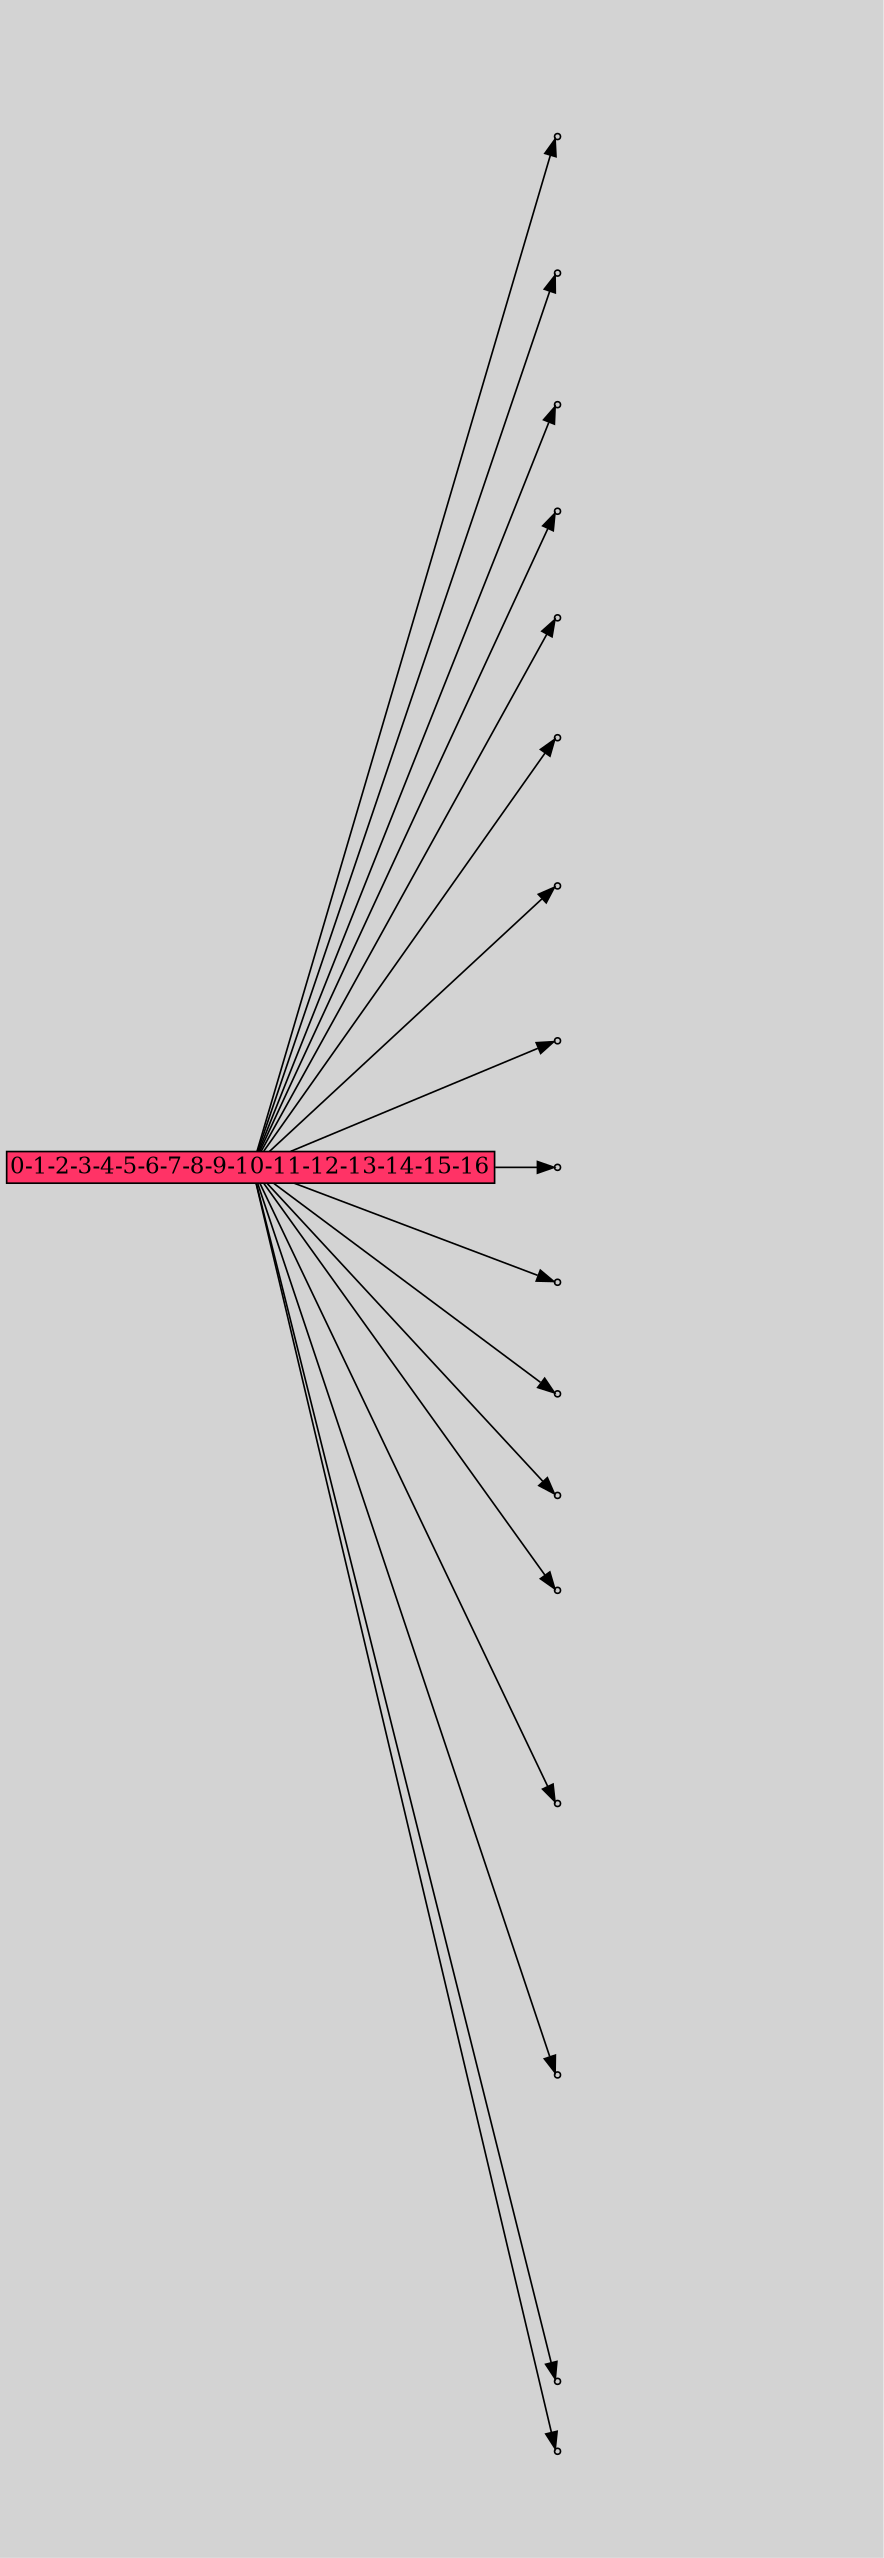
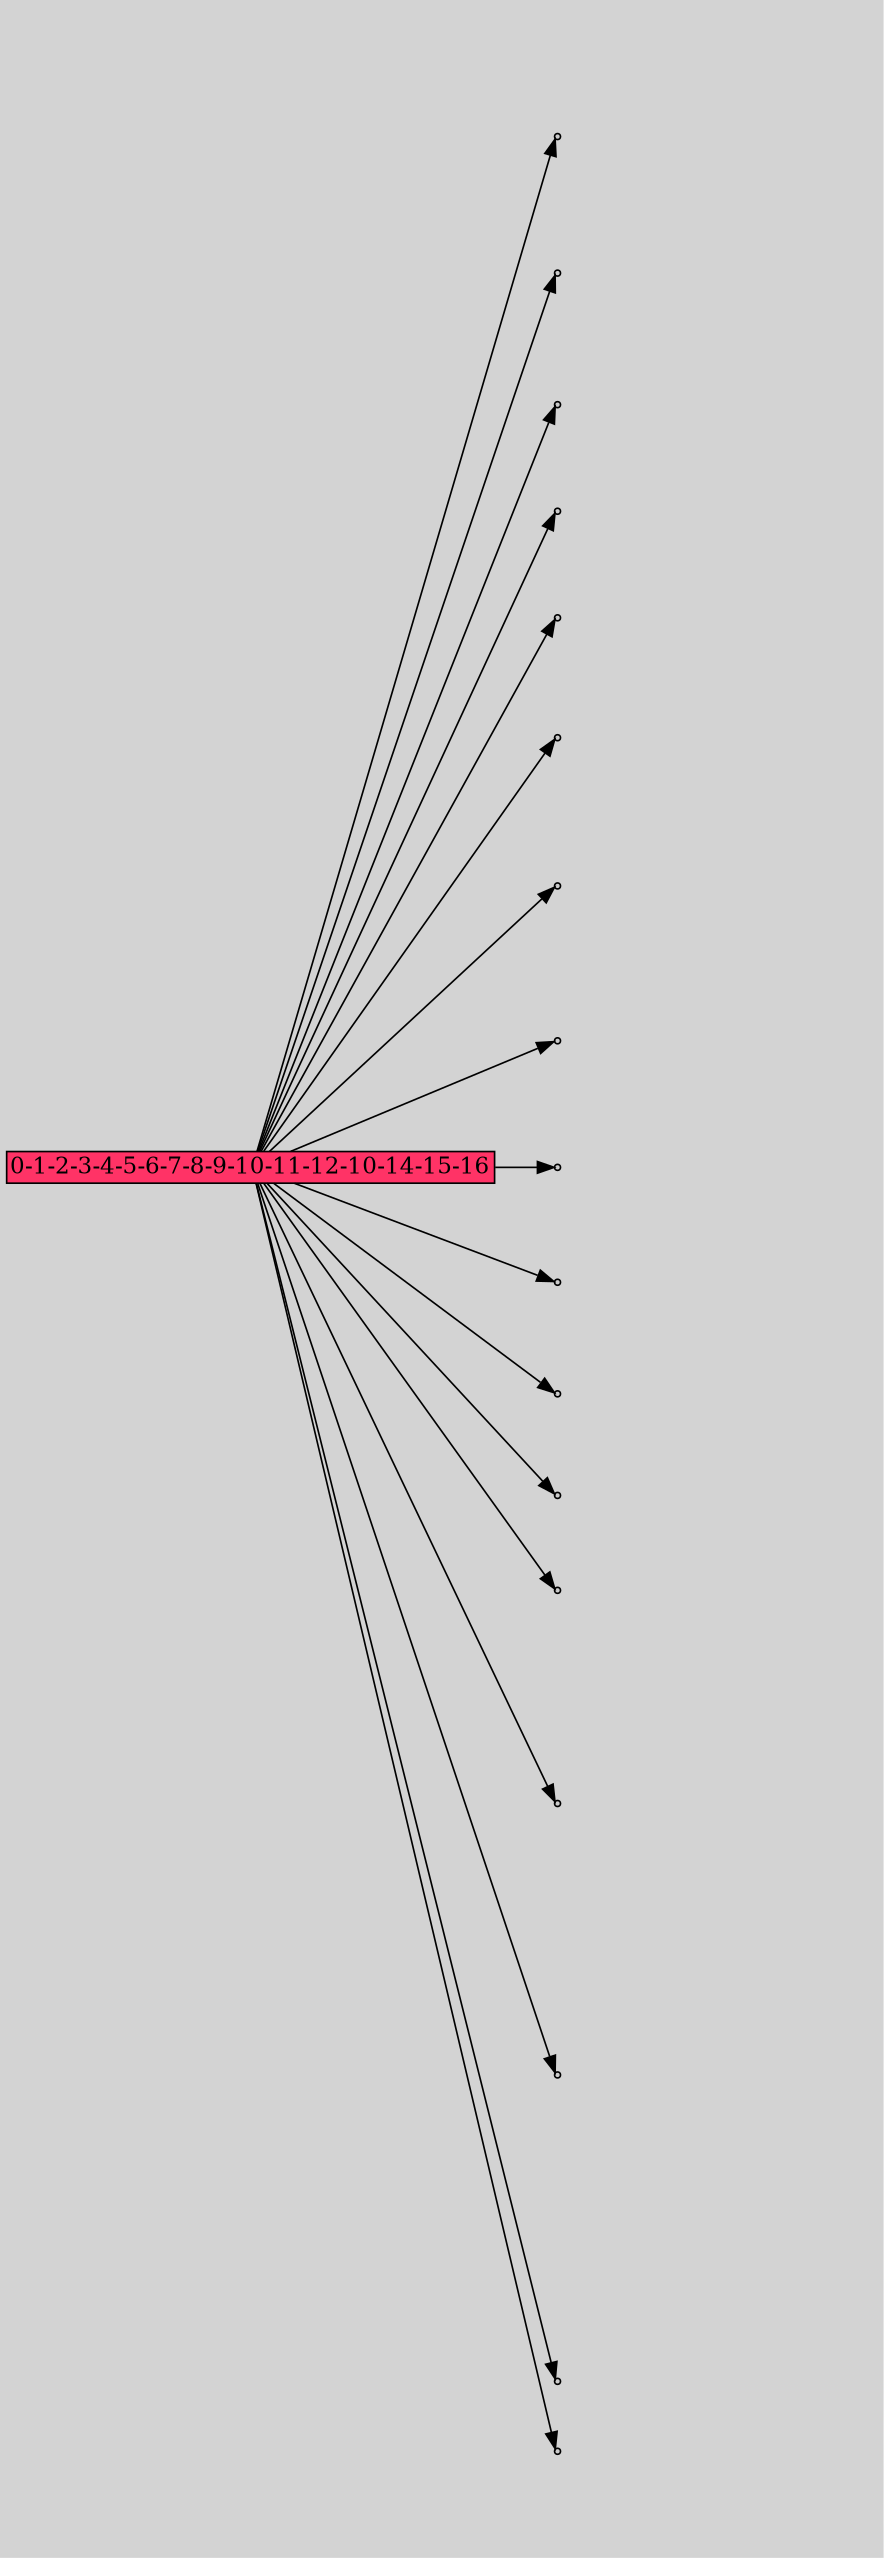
(251, 1167) -> (251, 1167)
